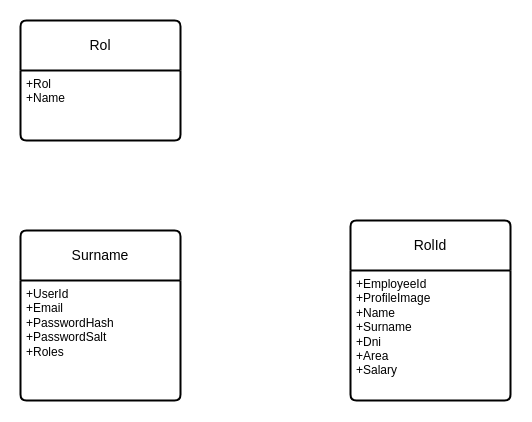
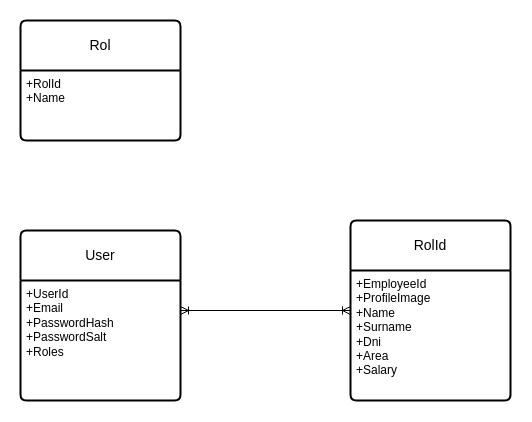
(43, 92) -> (45, 92)
(101, 256) -> (101, 256)
none -> (265, 311)
